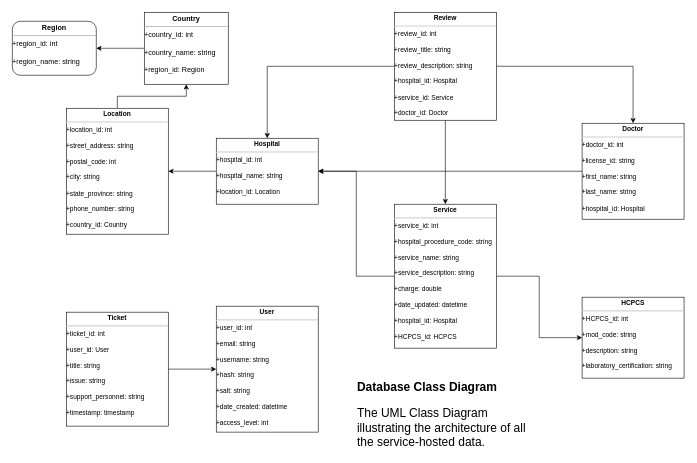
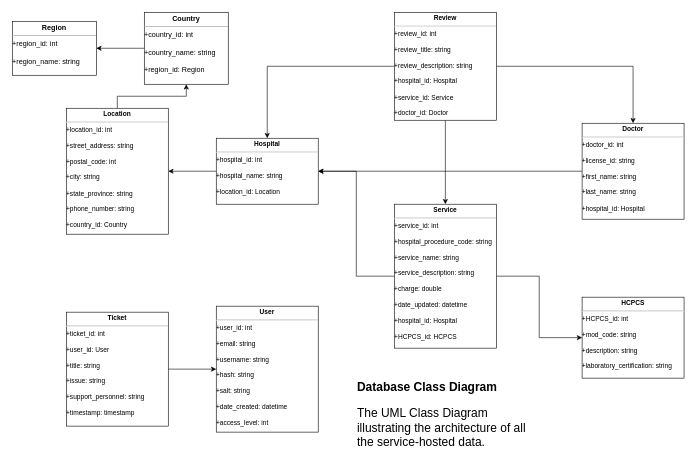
(54, 48) -> (54, 48)
